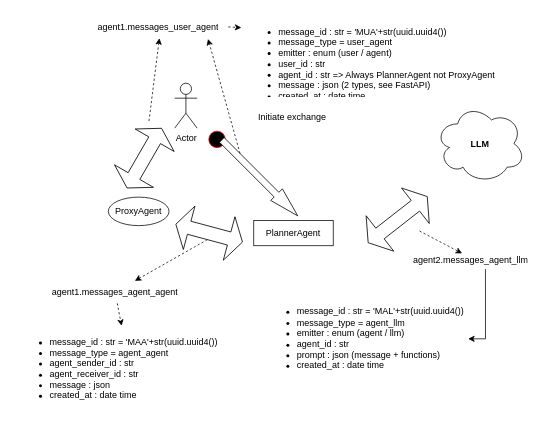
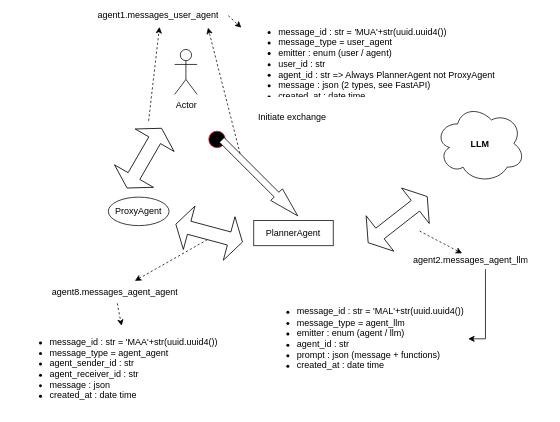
(161, 27) -> (161, 15)
(186, 105) -> (186, 72)
(116, 292) -> (116, 292)
